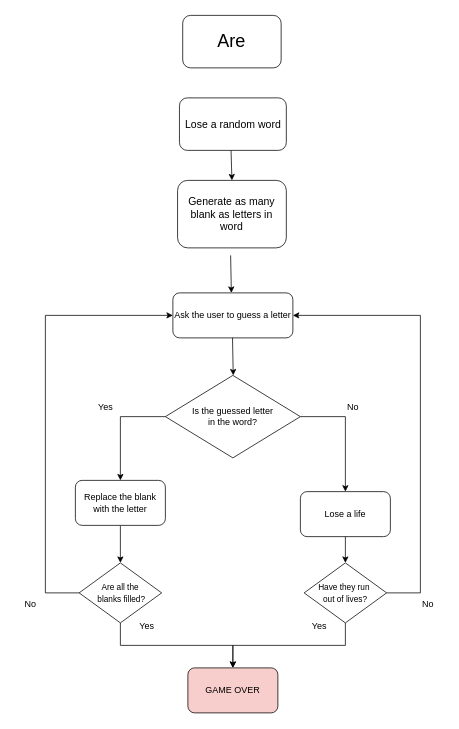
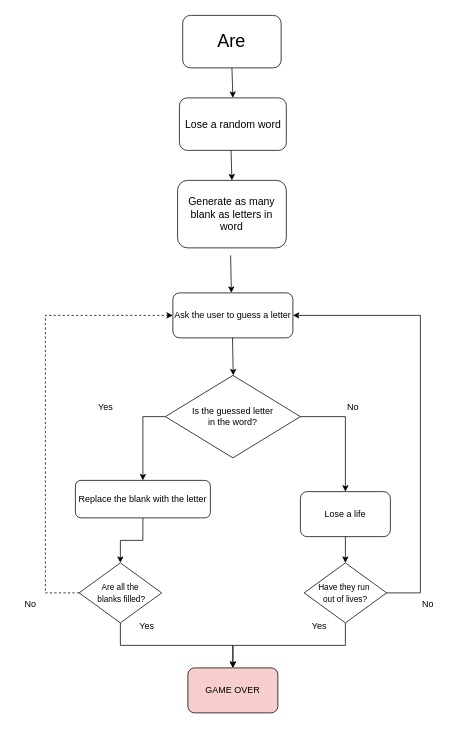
none -> (232, 83)
(45, 410) -> (45, 410)
(120, 503) -> (143, 499)
